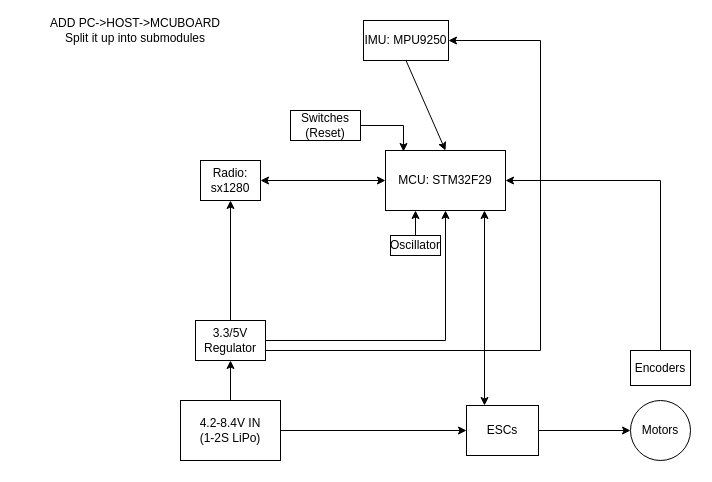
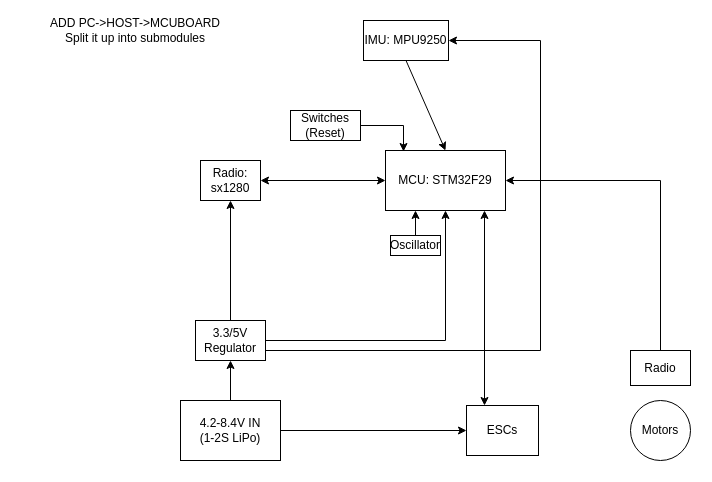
(661, 369) -> (661, 369)
(581, 431) -> none
